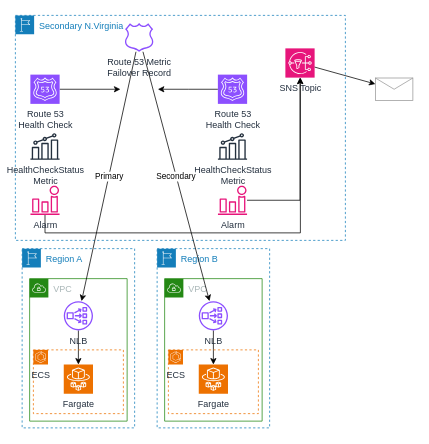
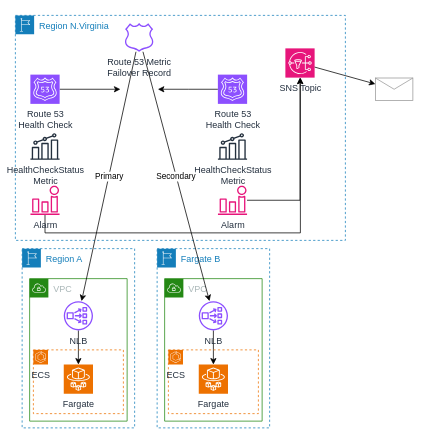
(84, 26) -> (75, 26)
(199, 259) -> (203, 259)
